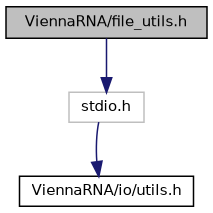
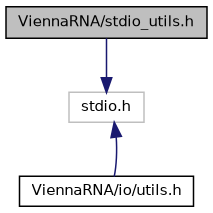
(106, 22) -> (106, 22)
(97, 142) -> (116, 157)
